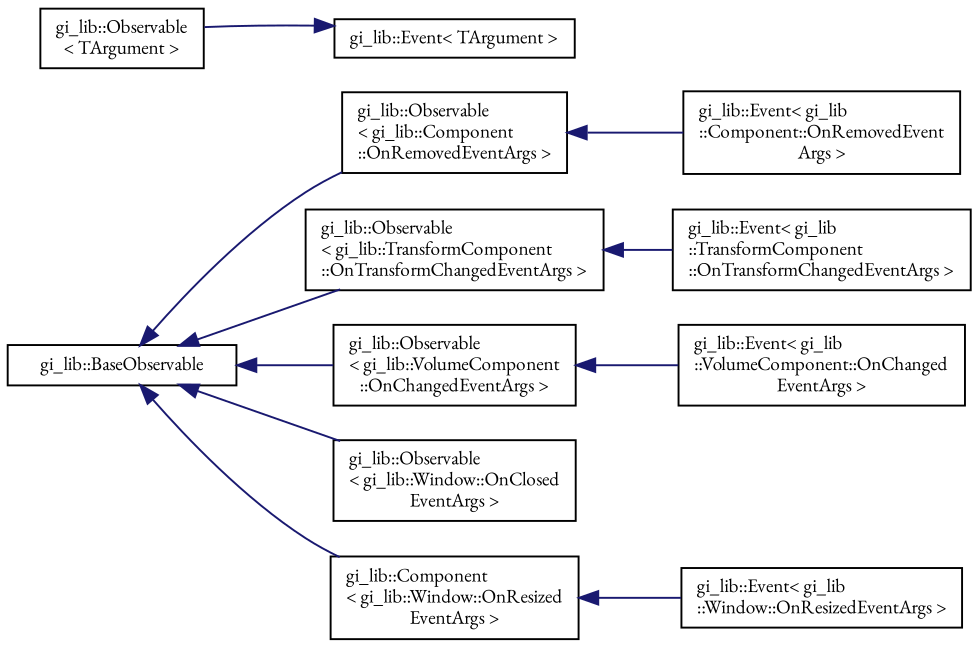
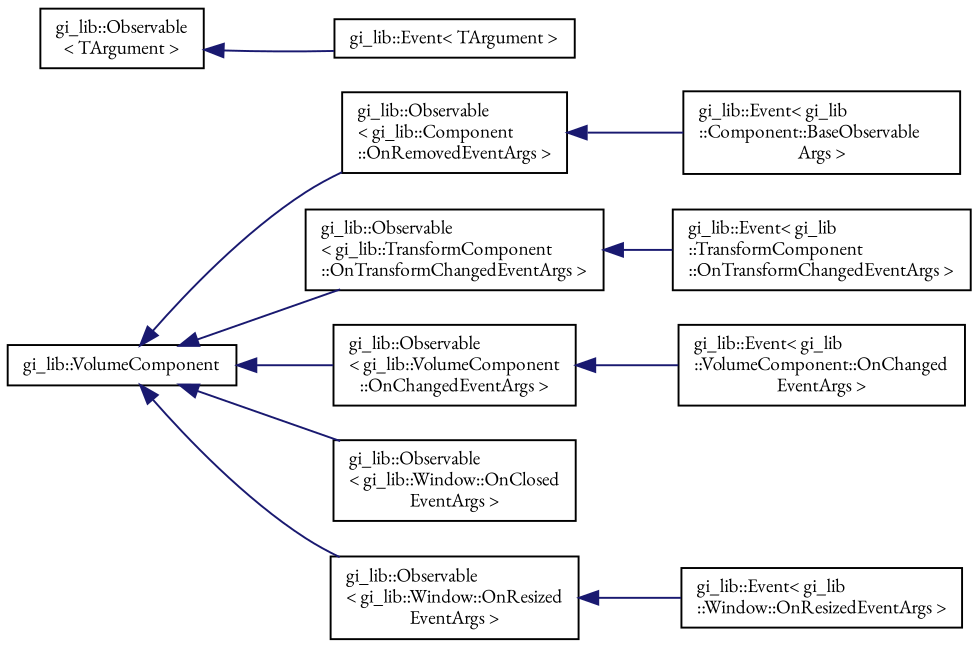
(259, 26) -> (279, 51)
(822, 133) -> (822, 133)
(122, 365) -> (122, 365)
(455, 598) -> (455, 598)
